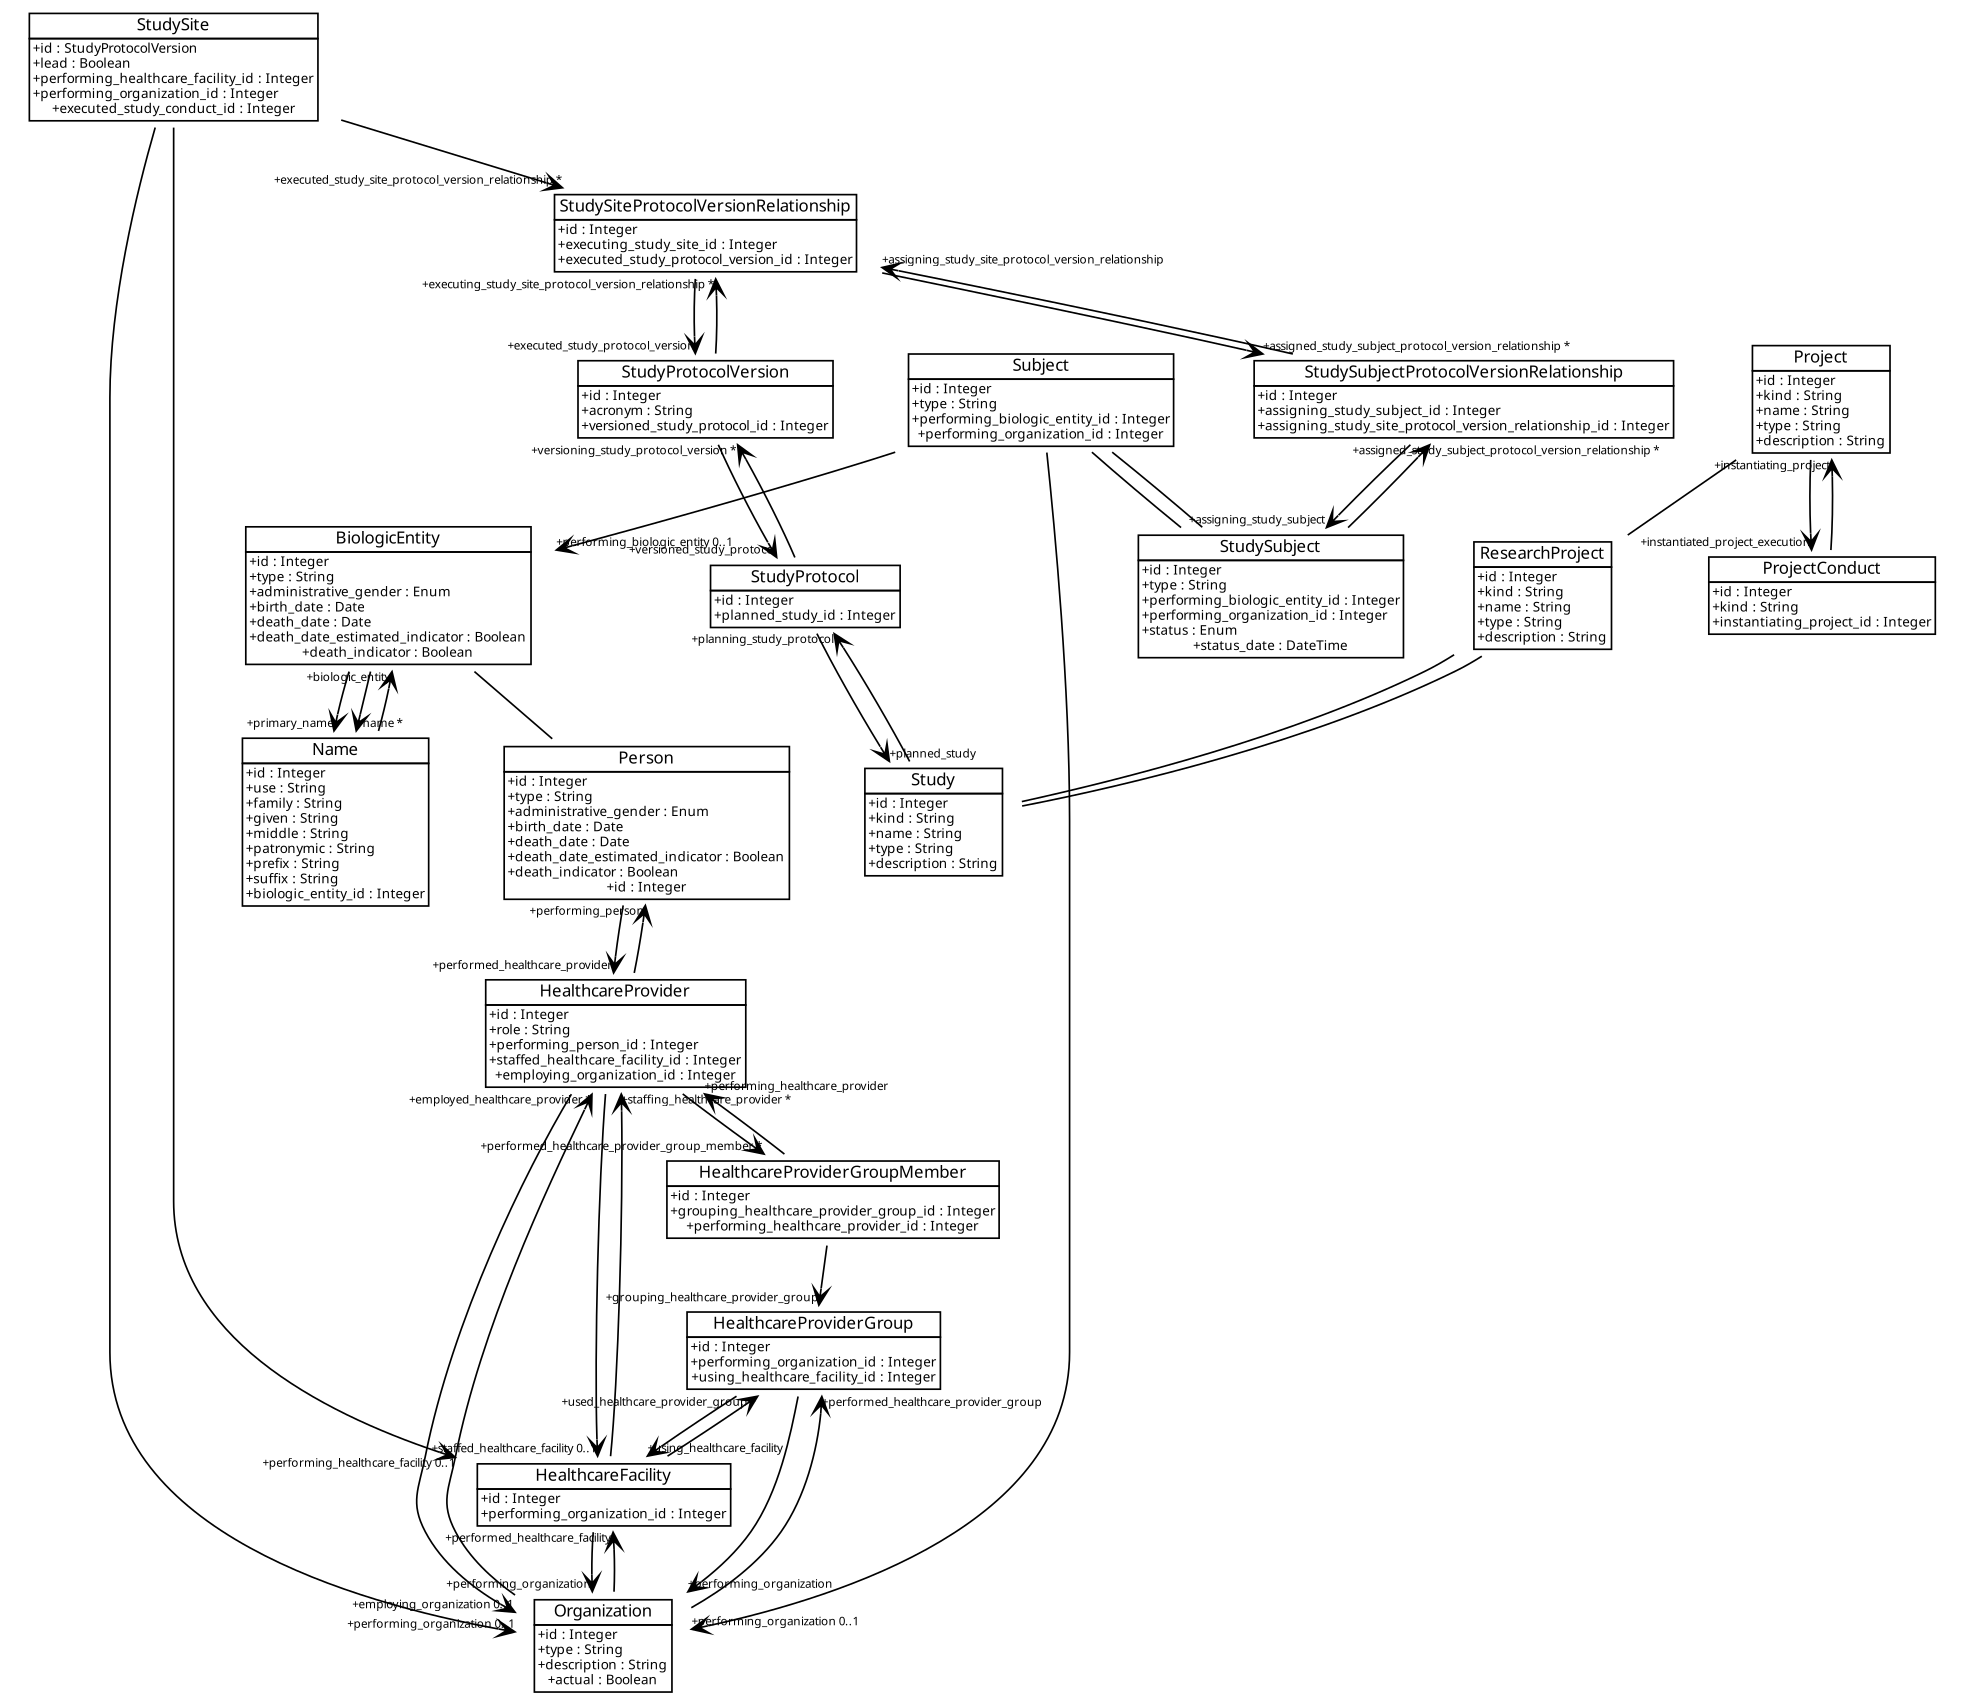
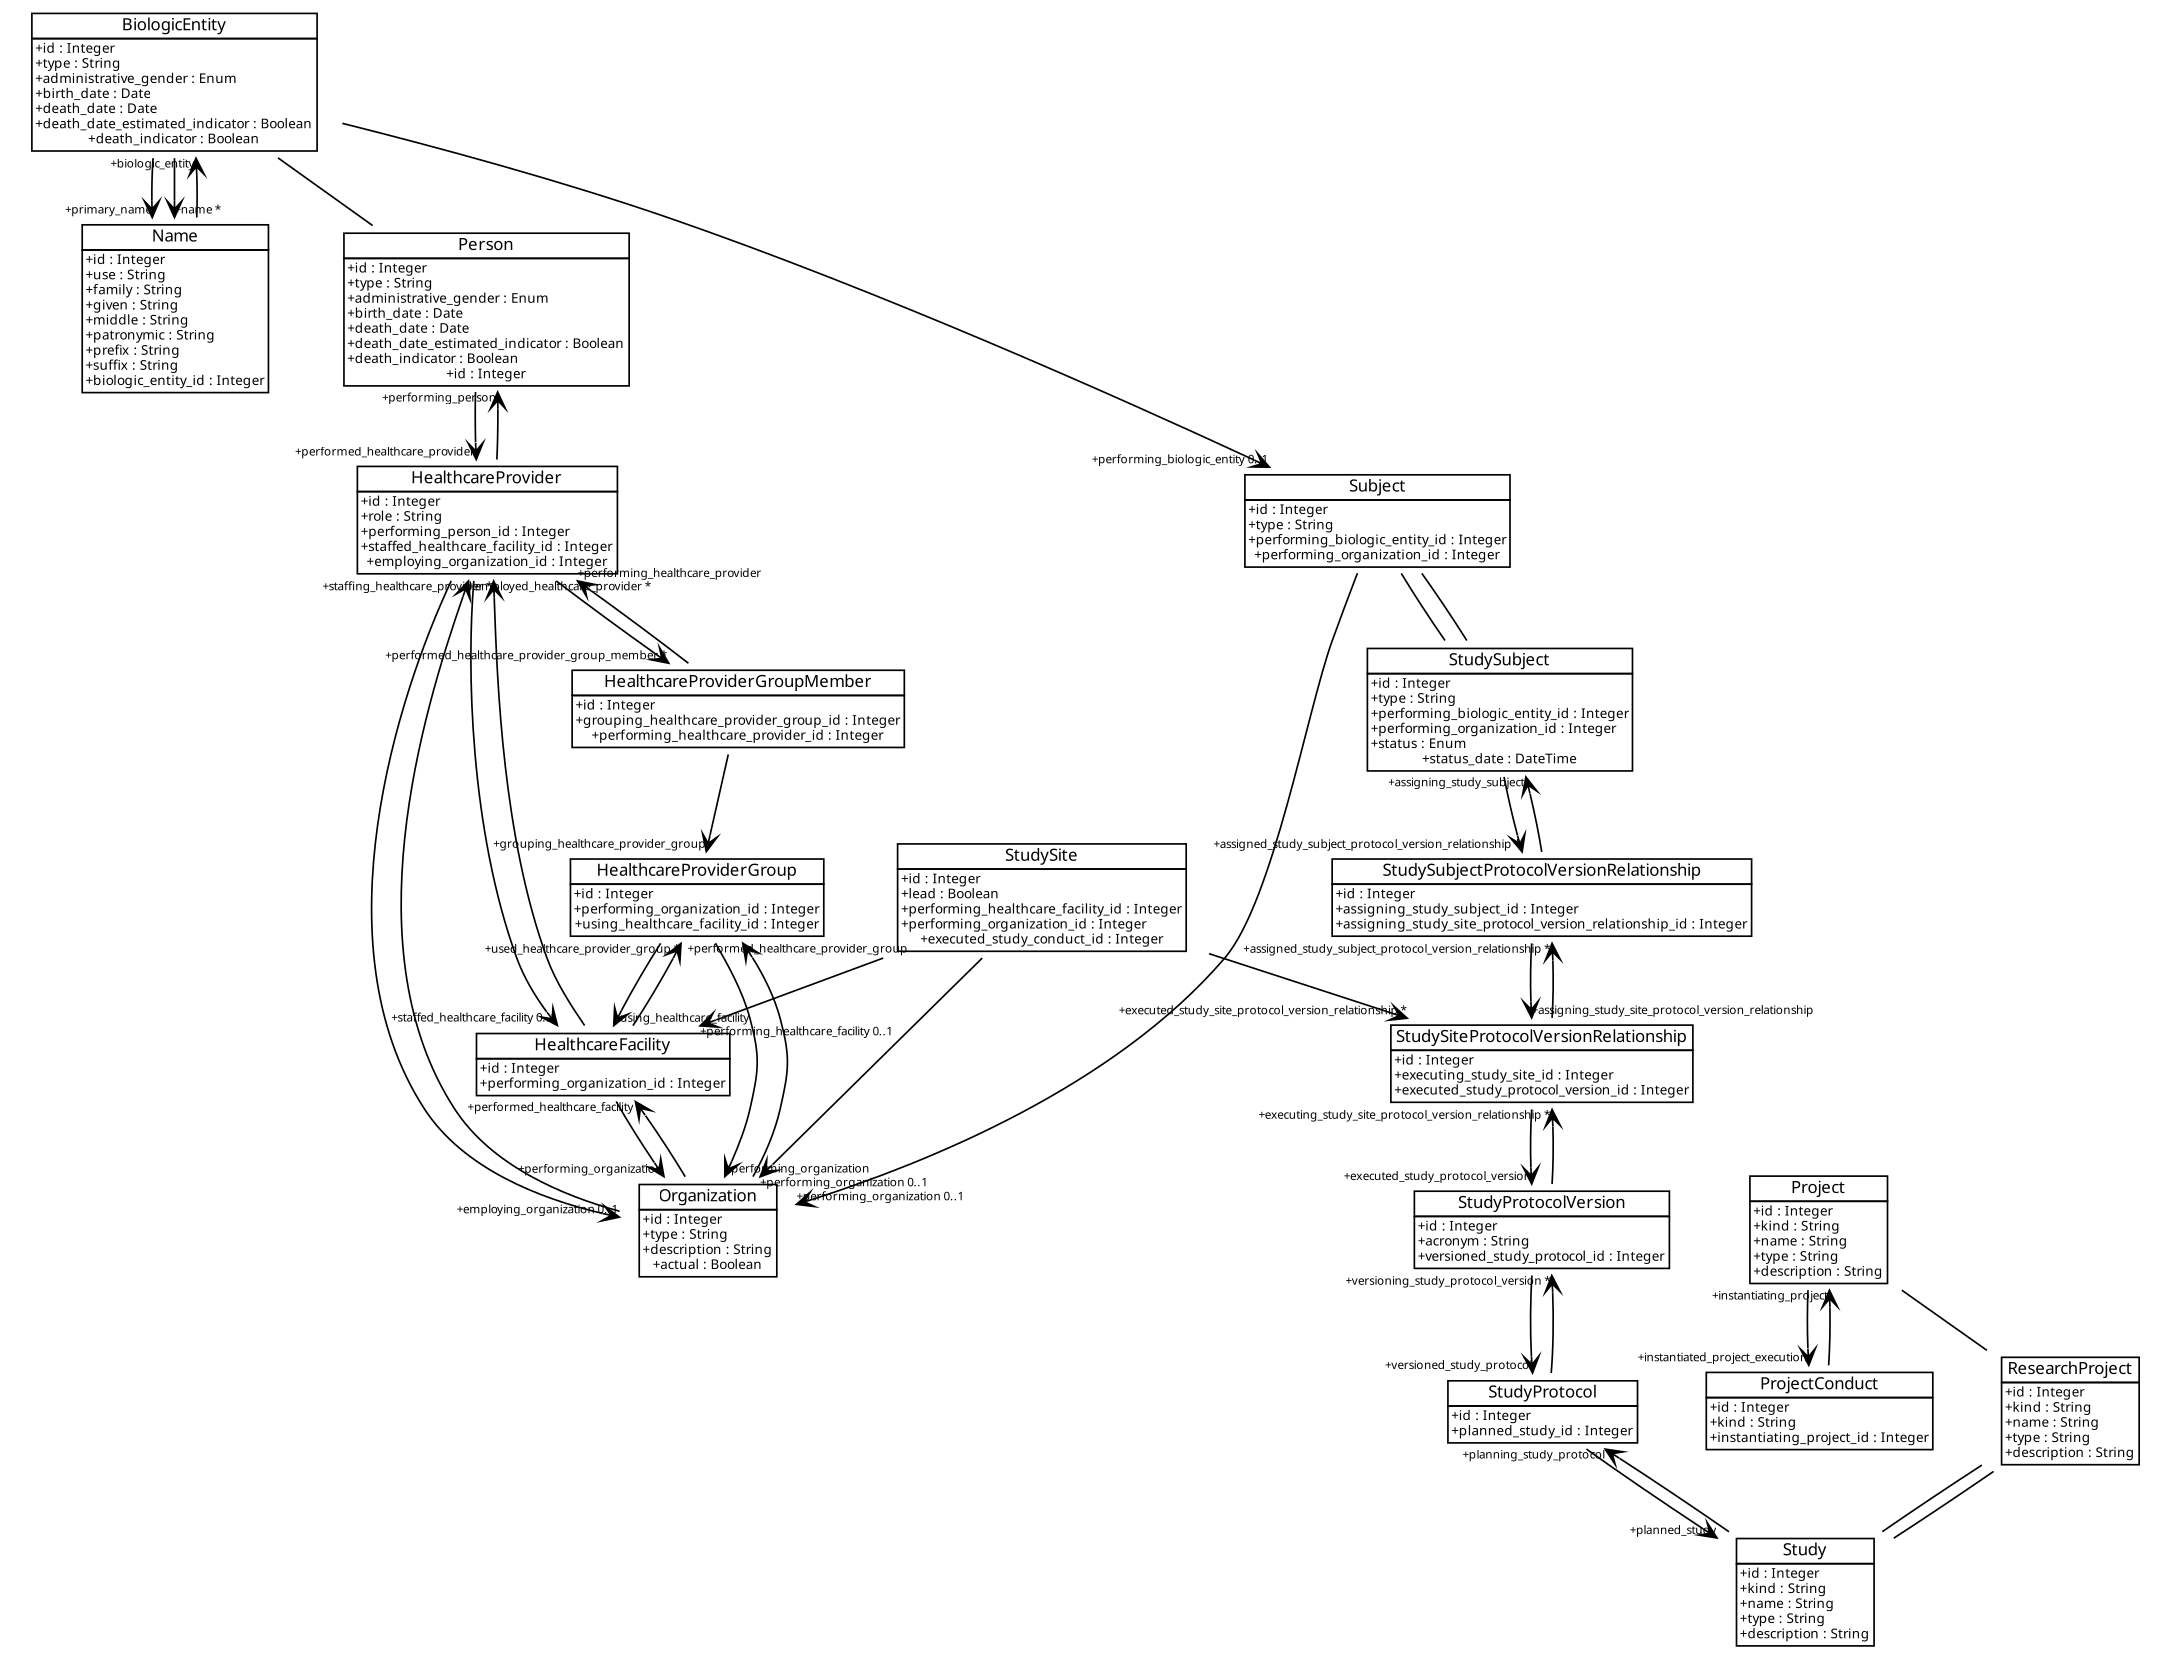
(116, 49) -> (941, 879)
(727, 503) -> (807, 269)
